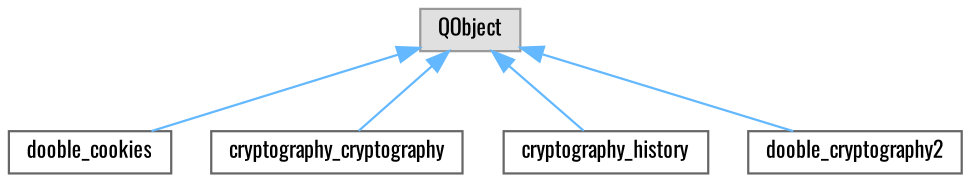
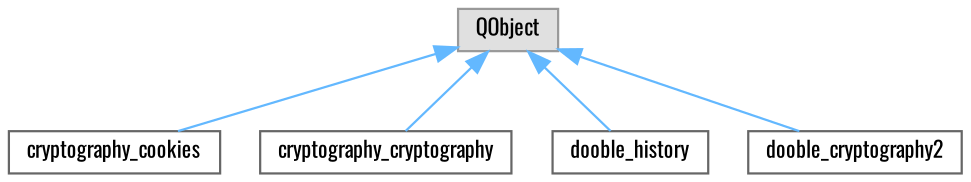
(90, 152) -> (115, 152)
(606, 152) -> (630, 152)
